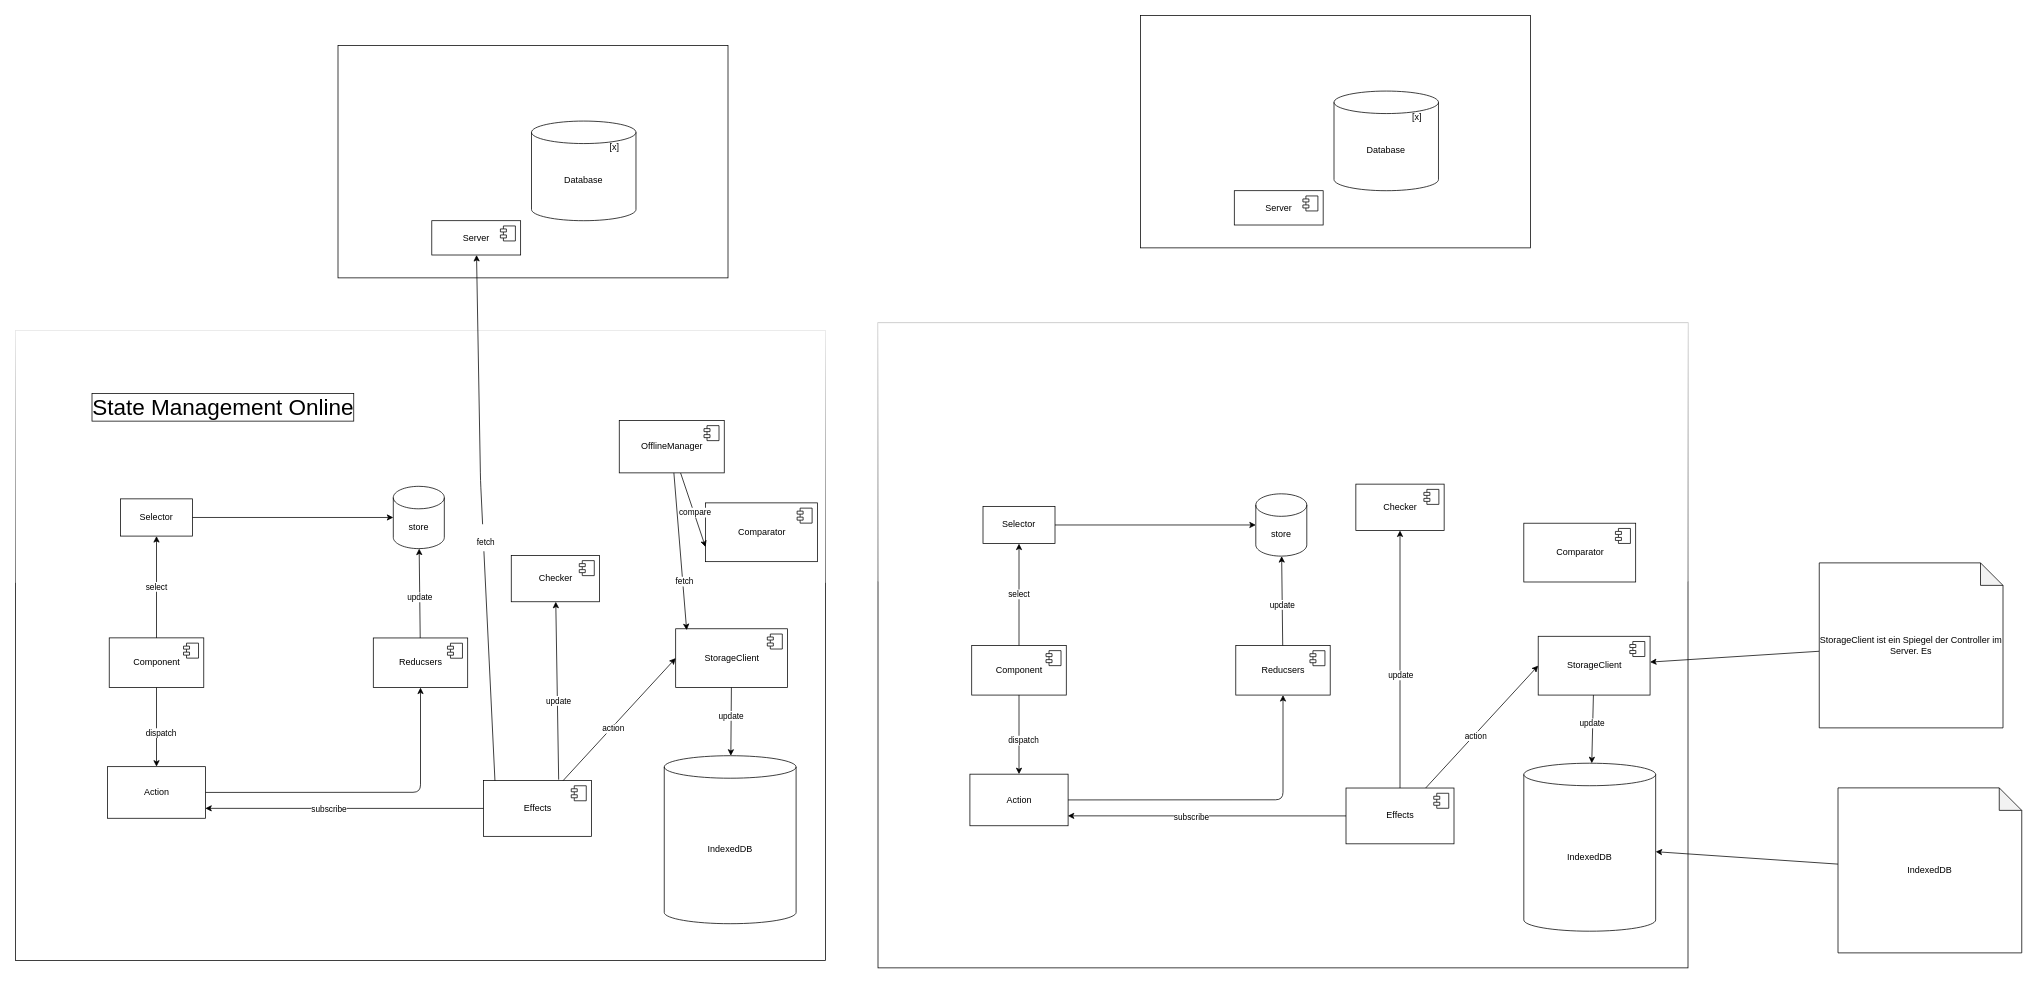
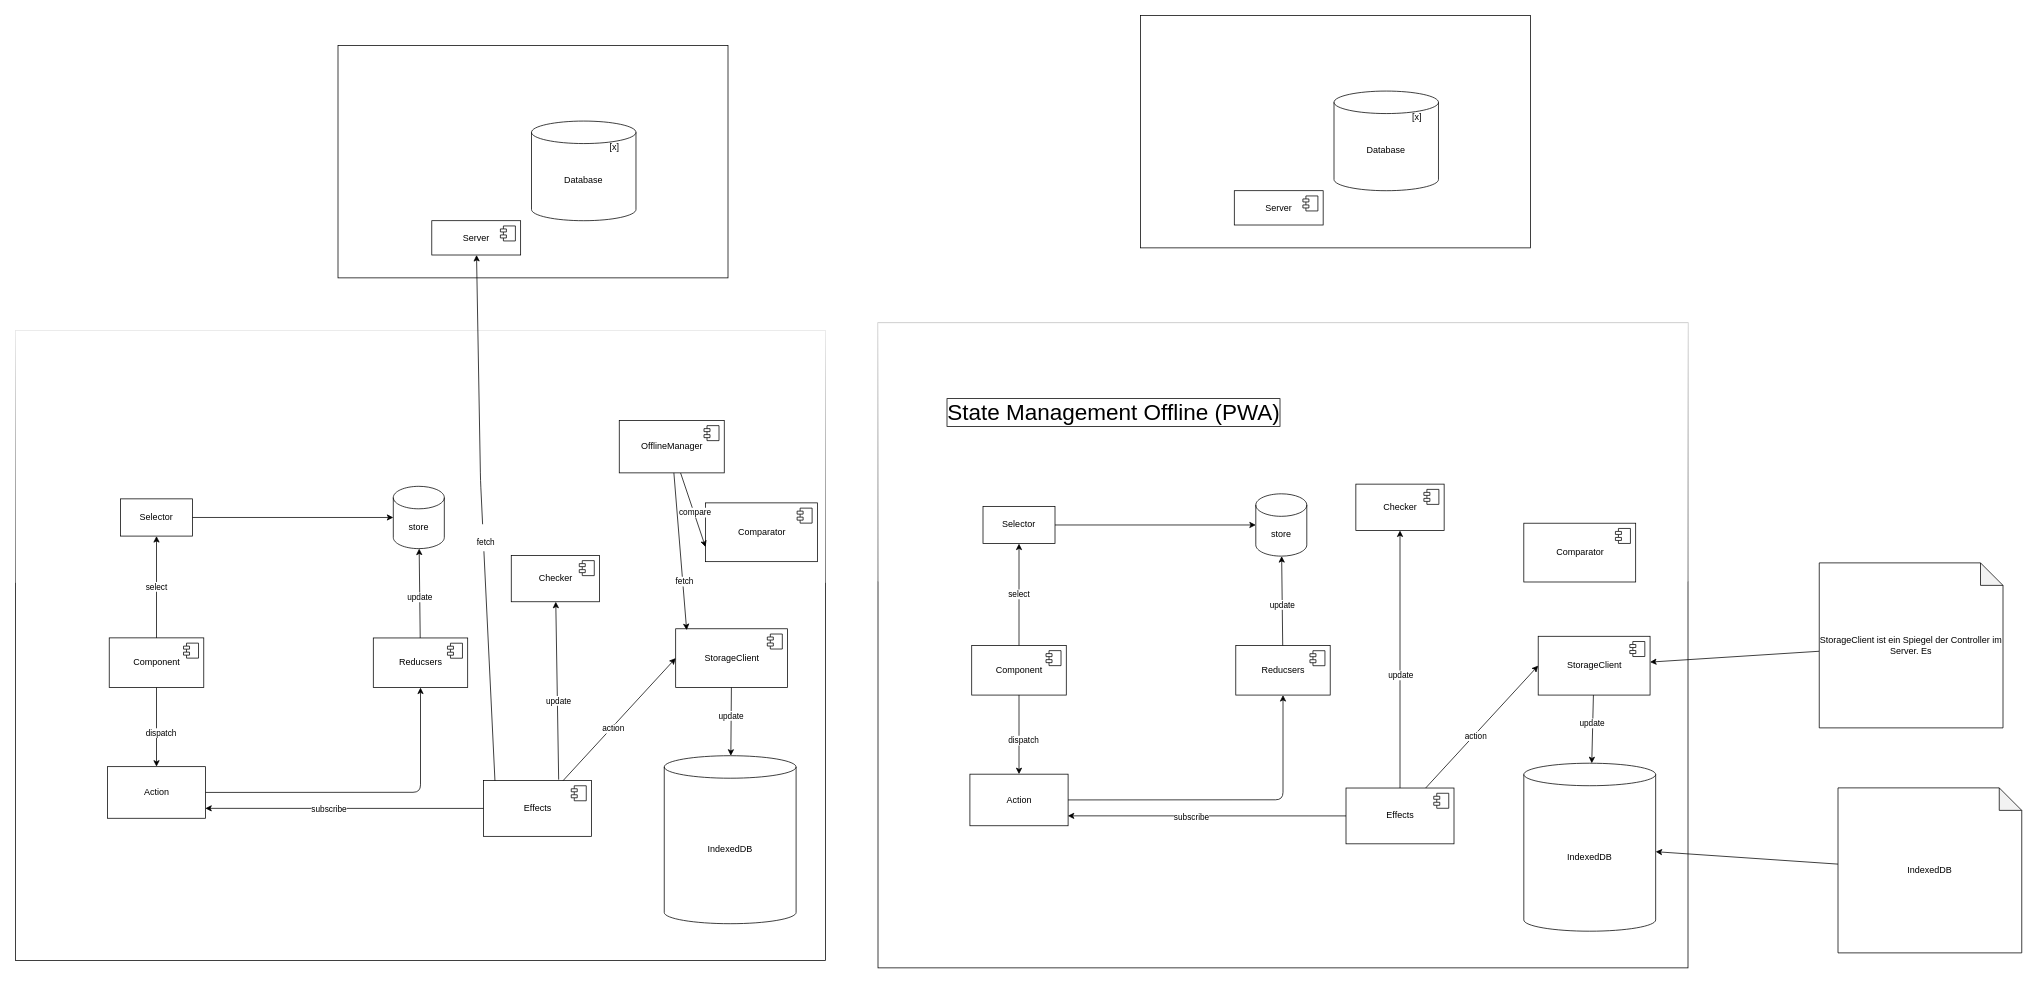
(223, 407) -> none
none -> (1114, 412)
